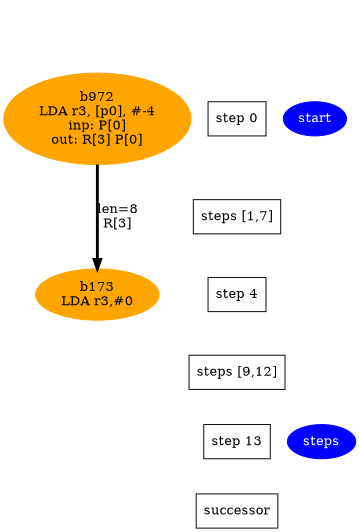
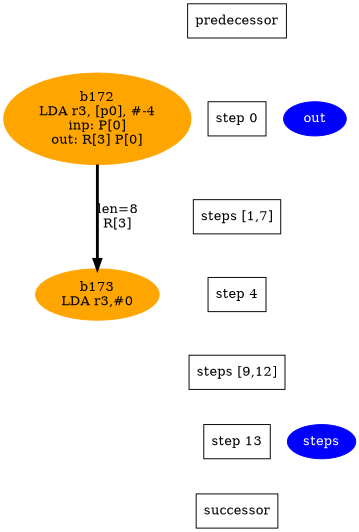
none -> (237, 21)
(97, 119) -> (97, 119)
(315, 119) -> (315, 119)
